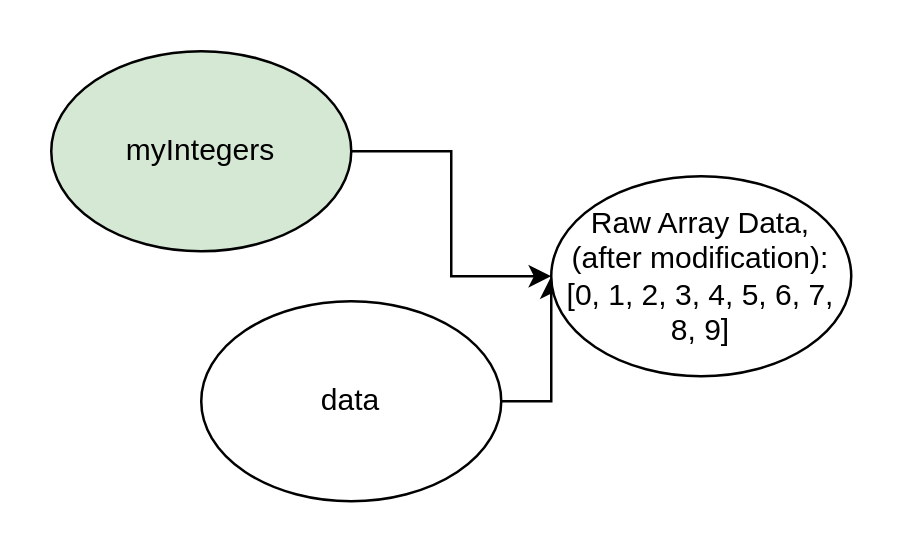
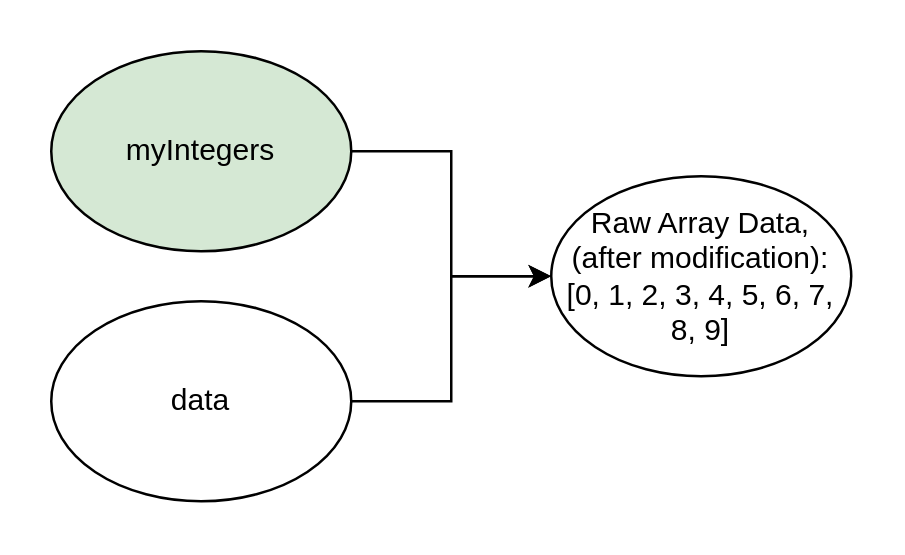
(351, 401) -> (201, 401)
